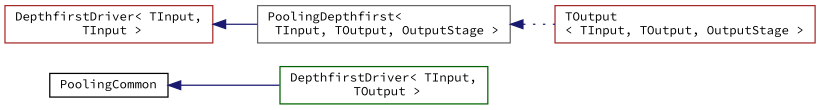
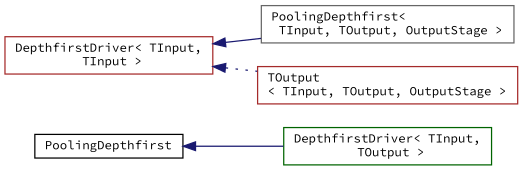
(539, 24) -> (241, 70)
(109, 85) -> (109, 146)
